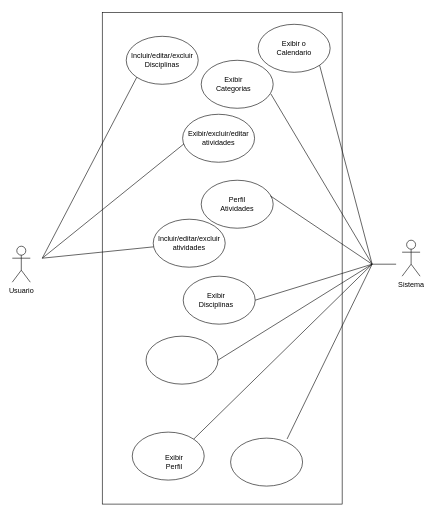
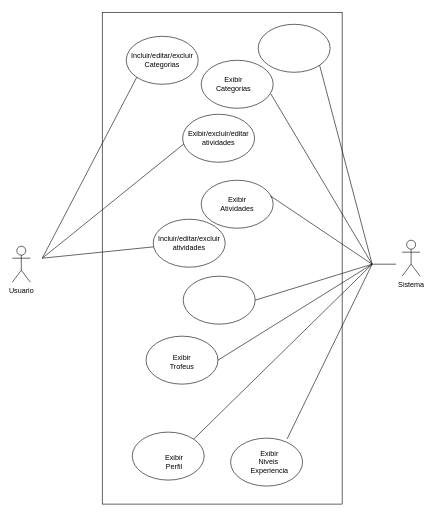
(294, 48) -> none
(162, 60) -> (162, 60)
(237, 204) -> (237, 204)
(216, 300) -> none
none -> (182, 363)
none -> (270, 462)
